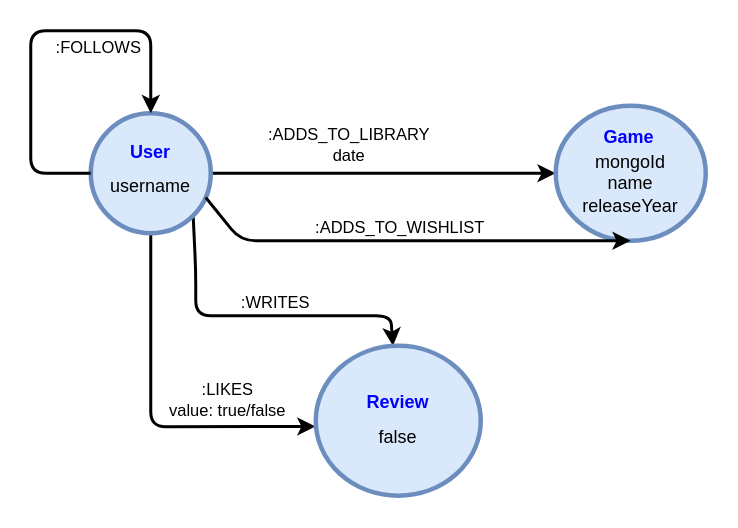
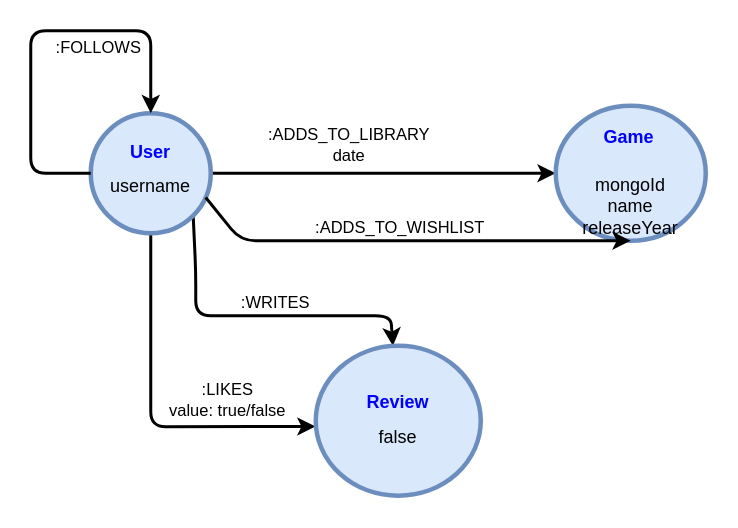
(631, 184) -> (631, 206)
